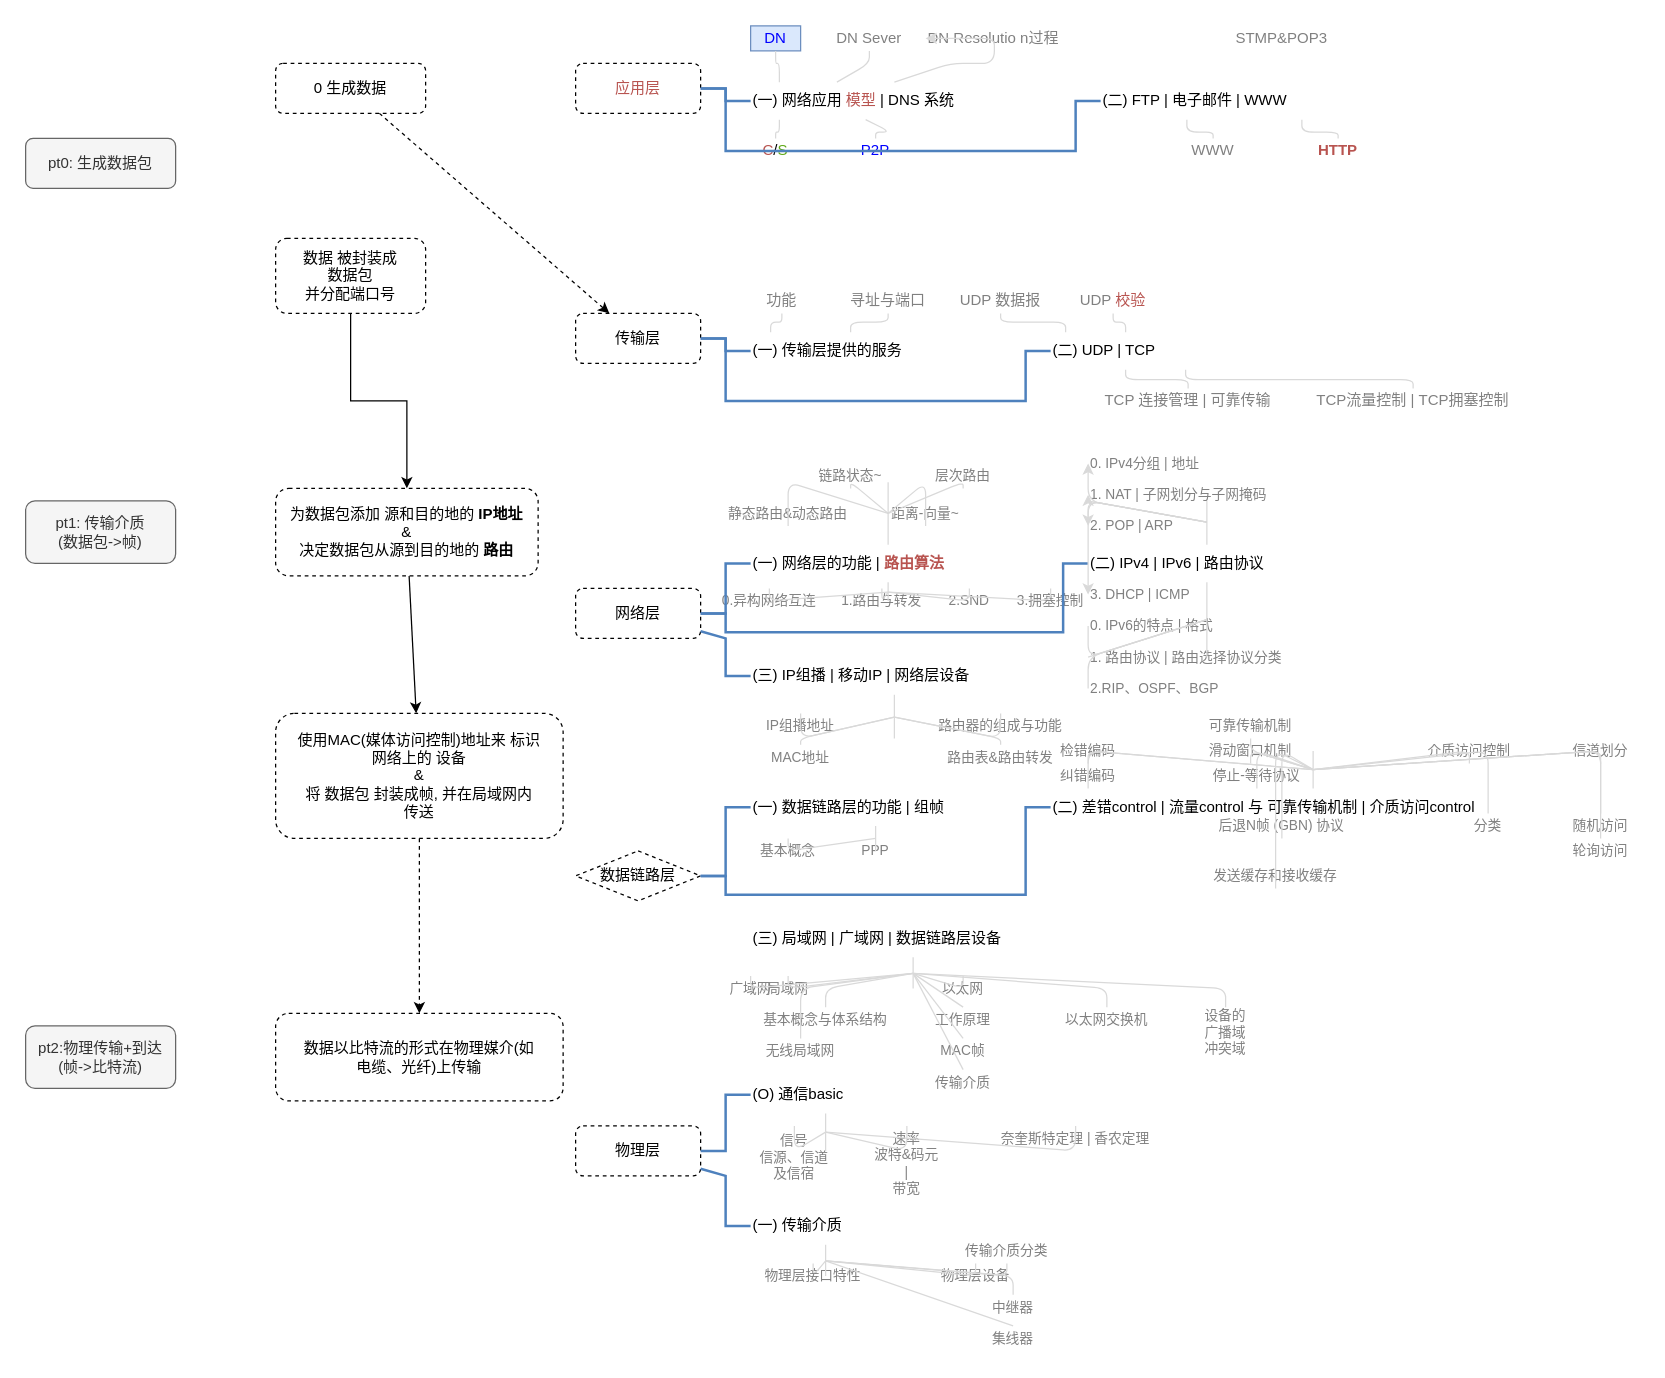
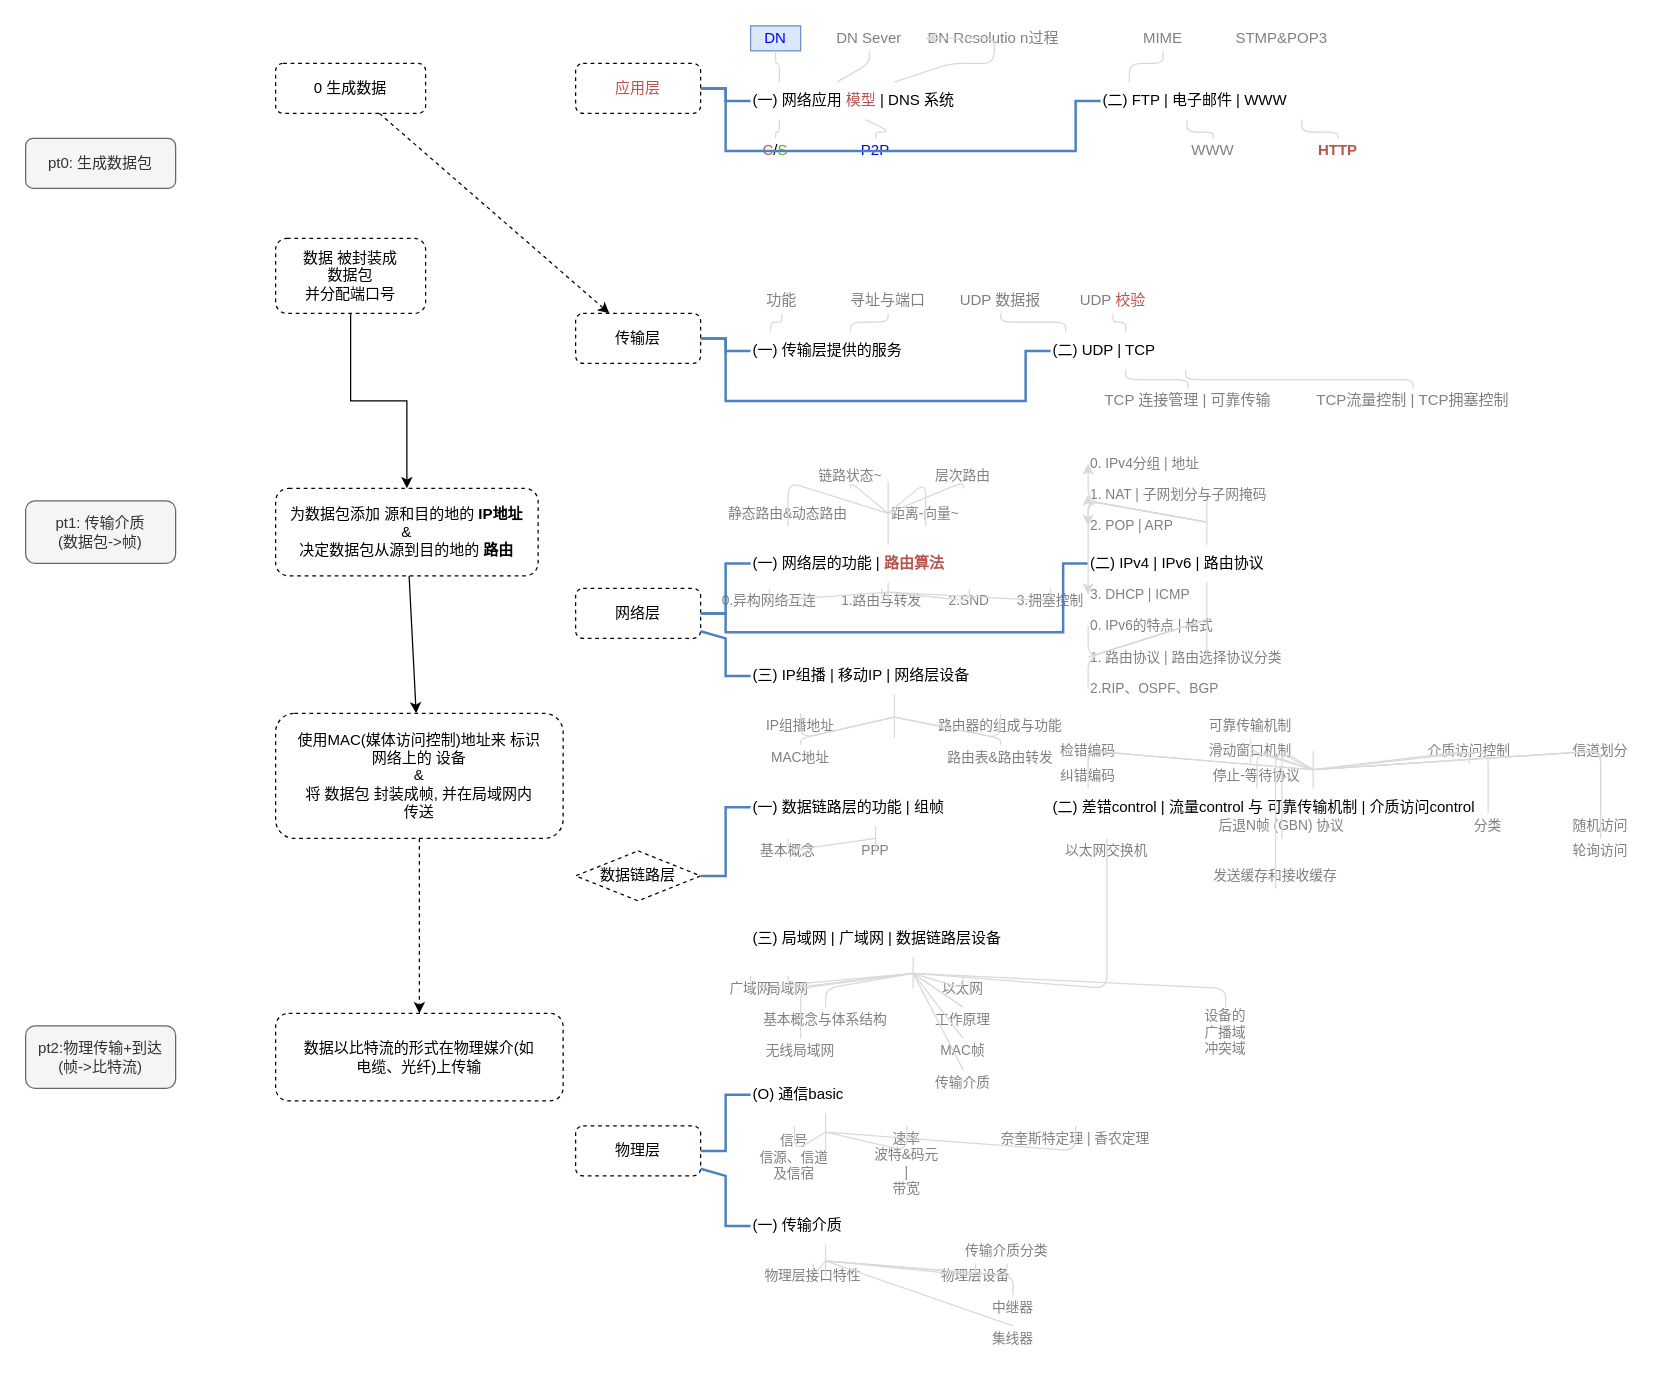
none -> (1163, 38)
none -> (1145, 63)
(923, 894) -> none
(1107, 1019) -> (1107, 851)
